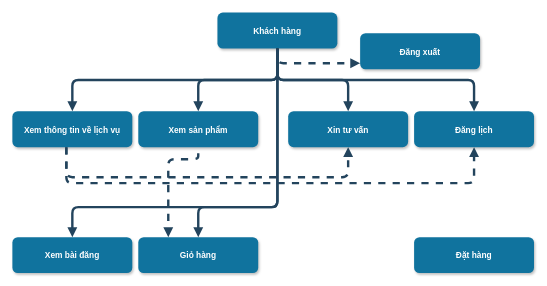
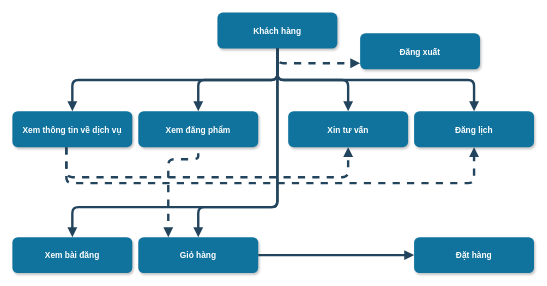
(72, 130) -> (72, 130)
(198, 130) -> (198, 130)
none -> (330, 255)
